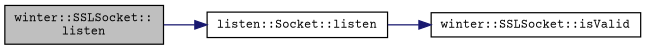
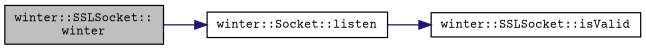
(84, 25) -> (84, 25)
(297, 25) -> (297, 25)
